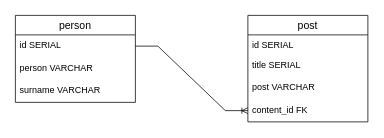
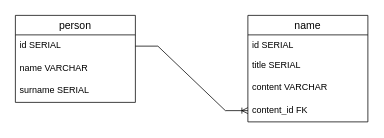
(308, 26) -> (308, 26)
(54, 68) -> (49, 68)
(281, 88) -> (289, 88)
(57, 91) -> (54, 91)
